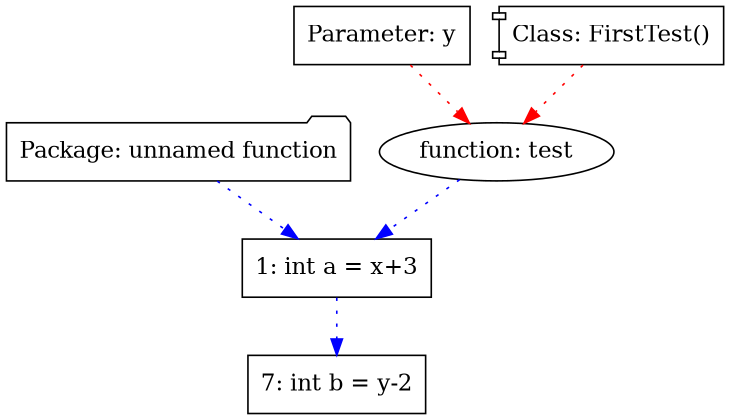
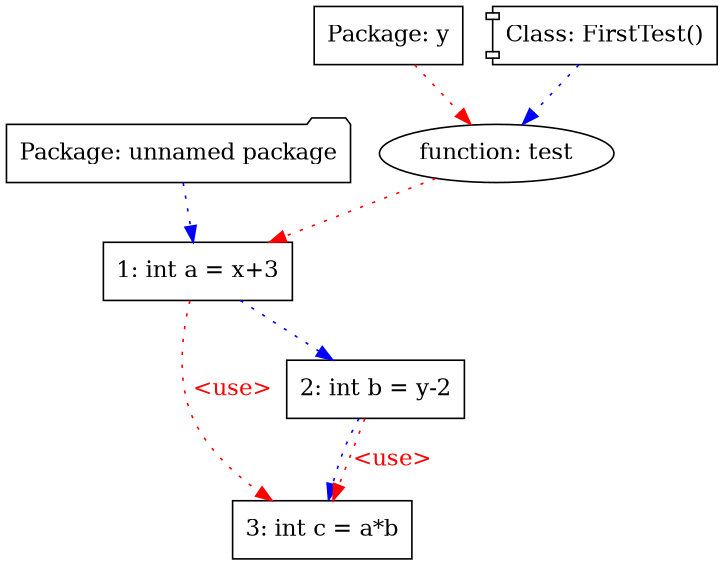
(382, 36) -> (388, 36)
(559, 88) -> (556, 89)
(178, 152) -> (178, 153)
(425, 204) -> (360, 207)
(337, 384) -> (376, 389)
none -> (322, 530)
